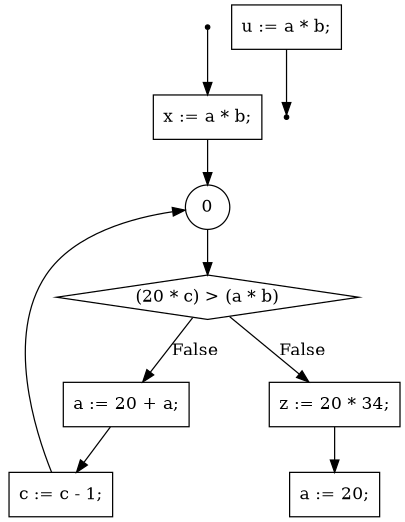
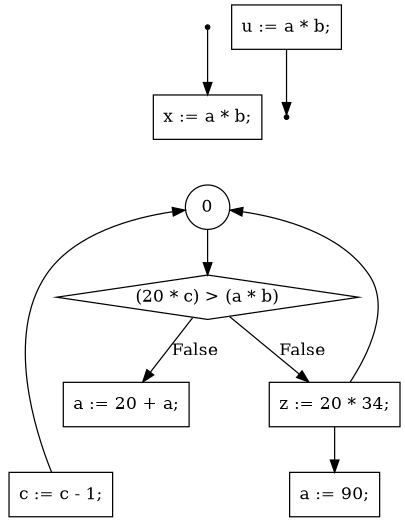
(208, 156) -> (360, 263)
(97, 445) -> none
(335, 495) -> (335, 495)
